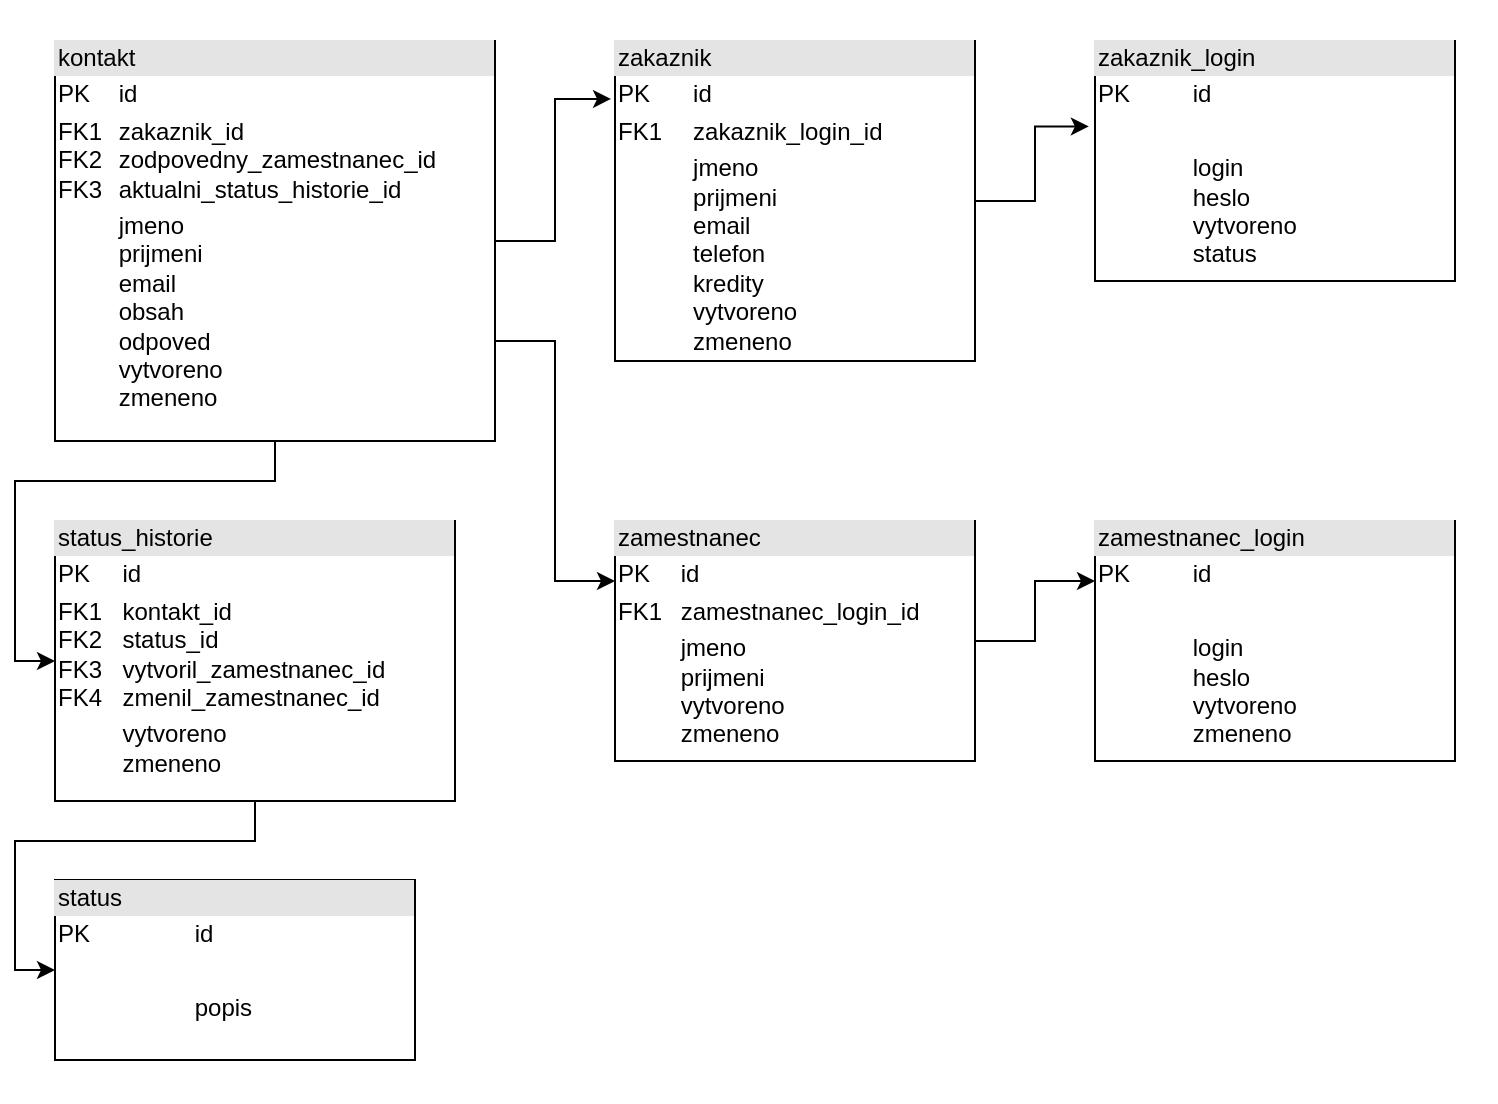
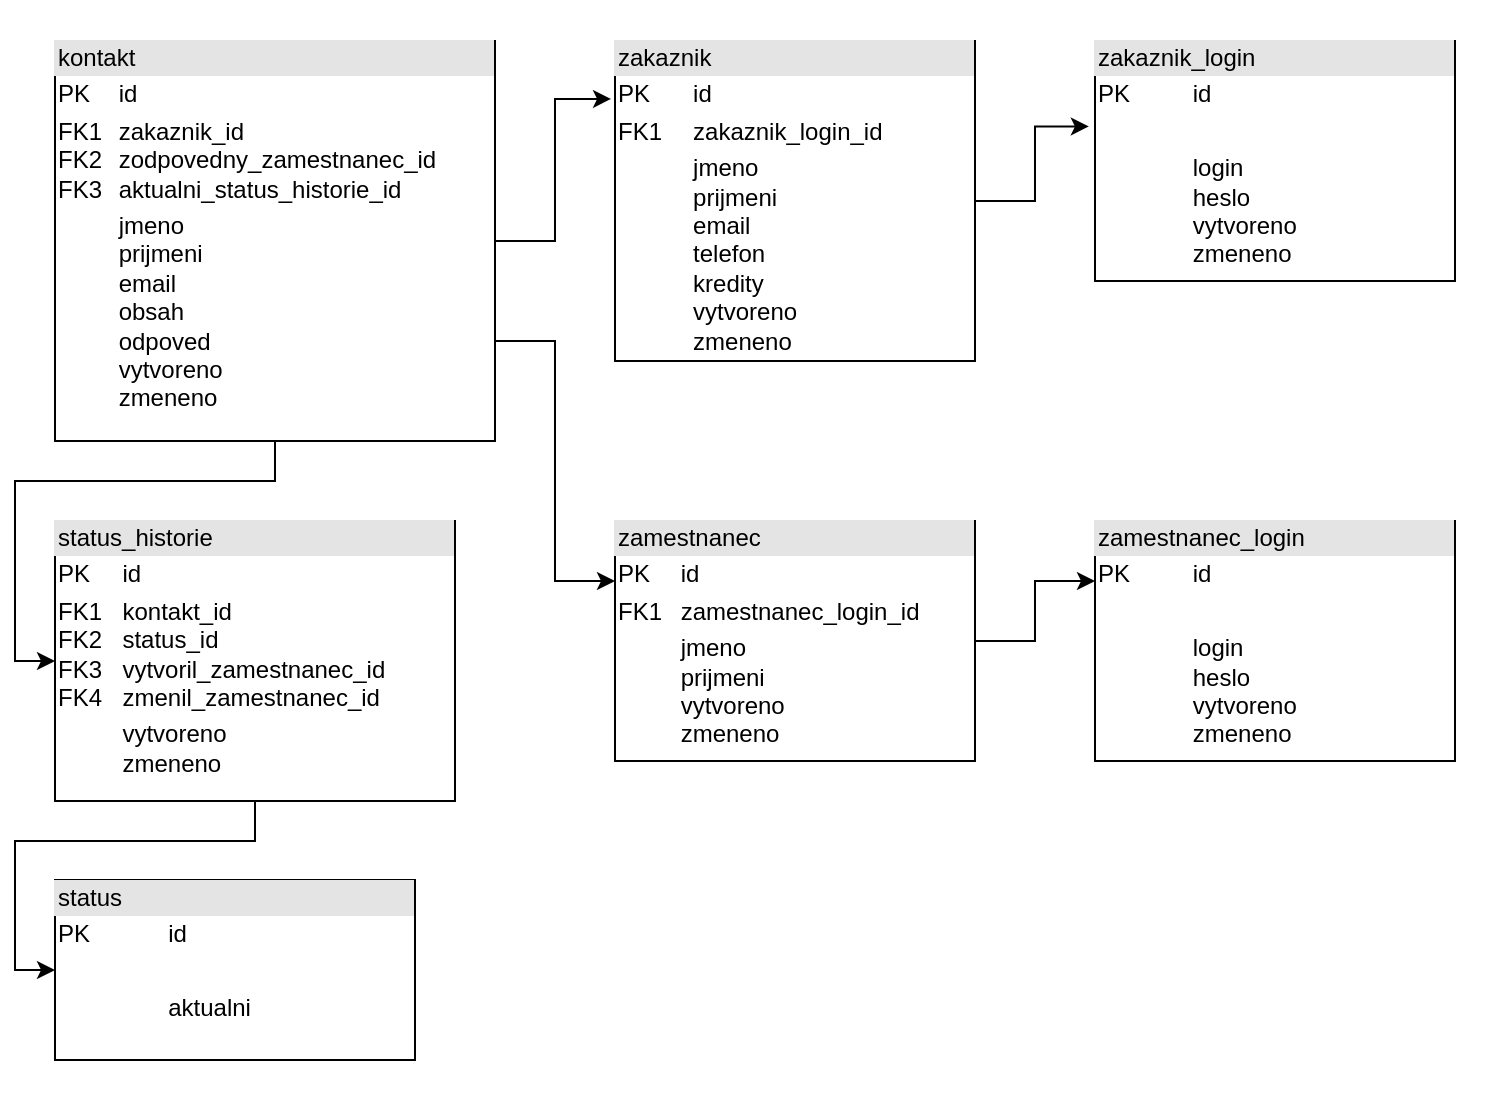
(1180, 127) -> (1180, 127)
(95, 924) -> (103, 924)
